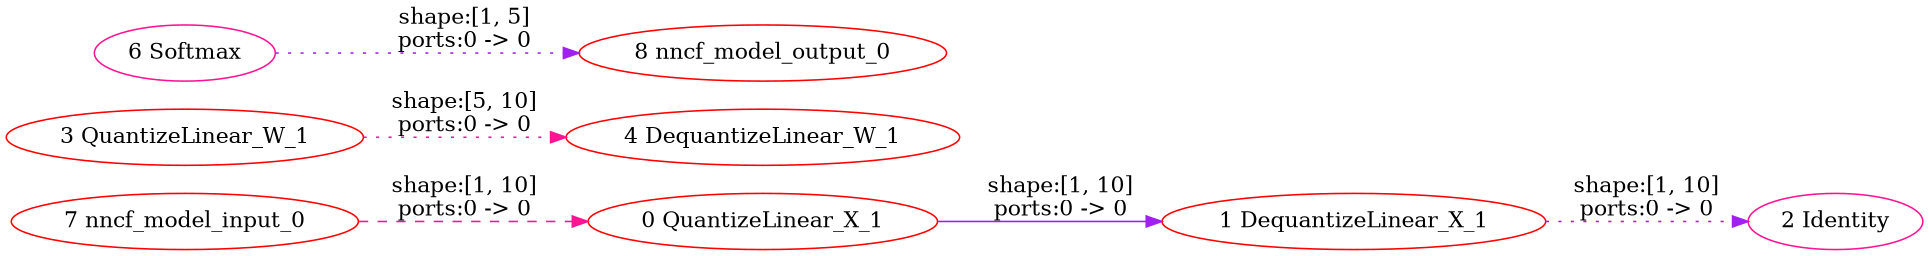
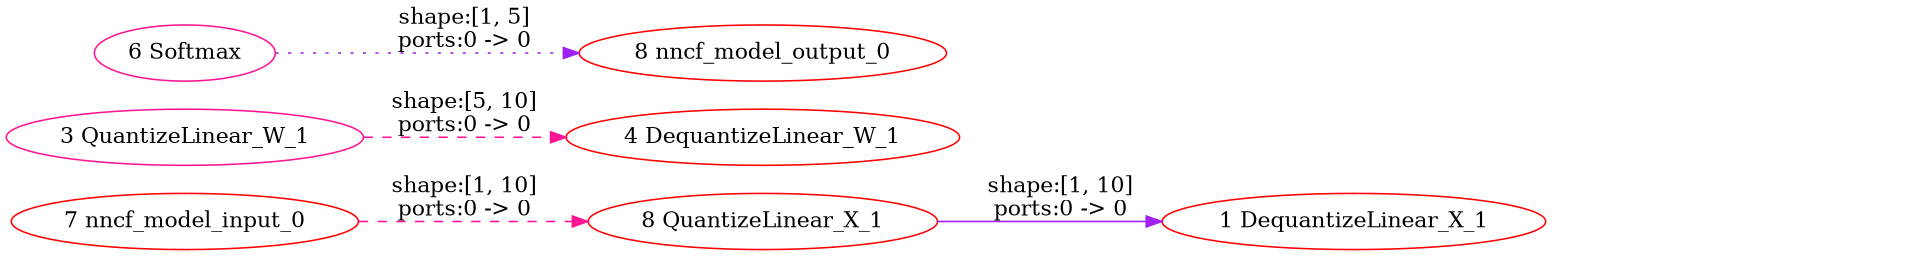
(185, 137) -> (185, 137)
(457, 137) -> (457, 137)
(763, 221) -> (763, 221)
(1835, 221) -> none
